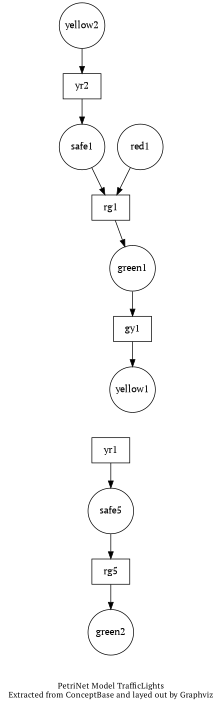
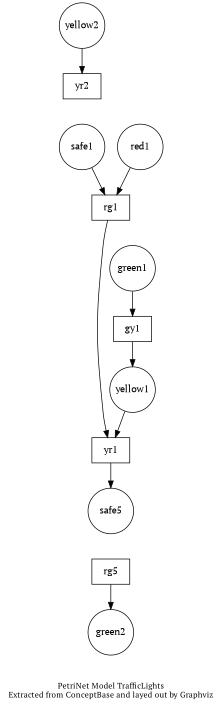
(82, 108) -> none
(119, 230) -> (97, 325)
none -> (121, 421)
(111, 543) -> none
